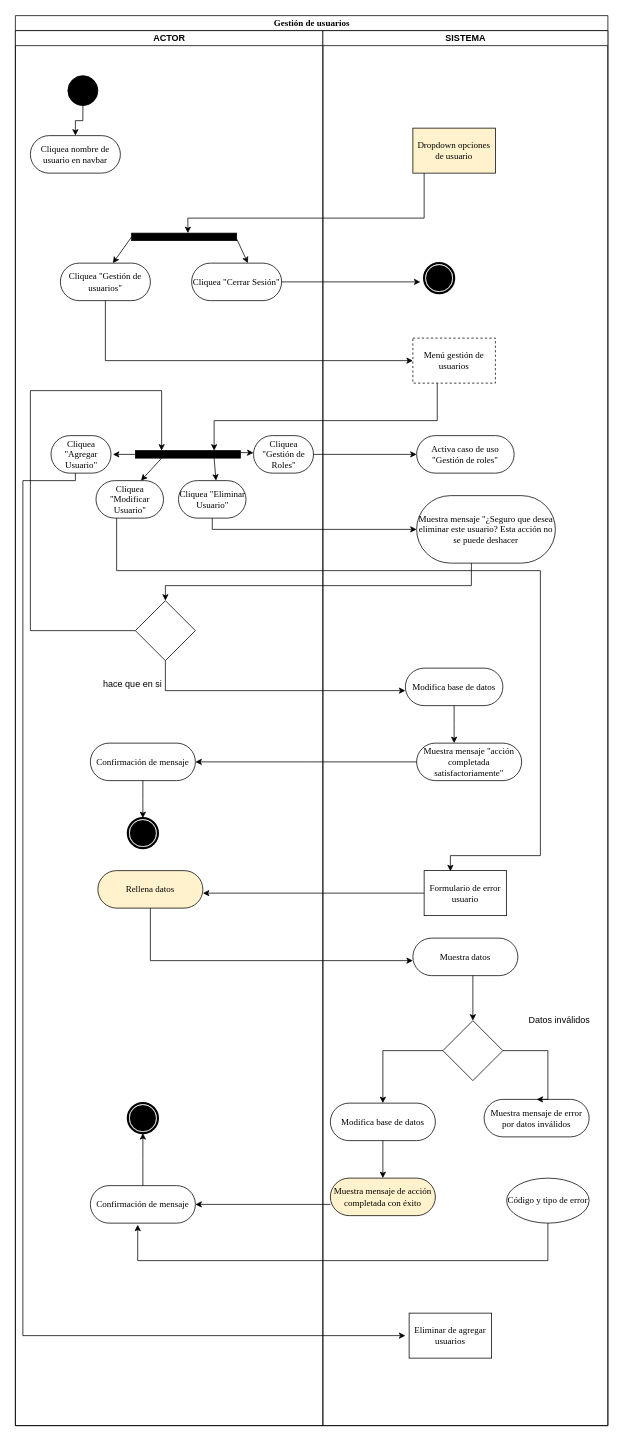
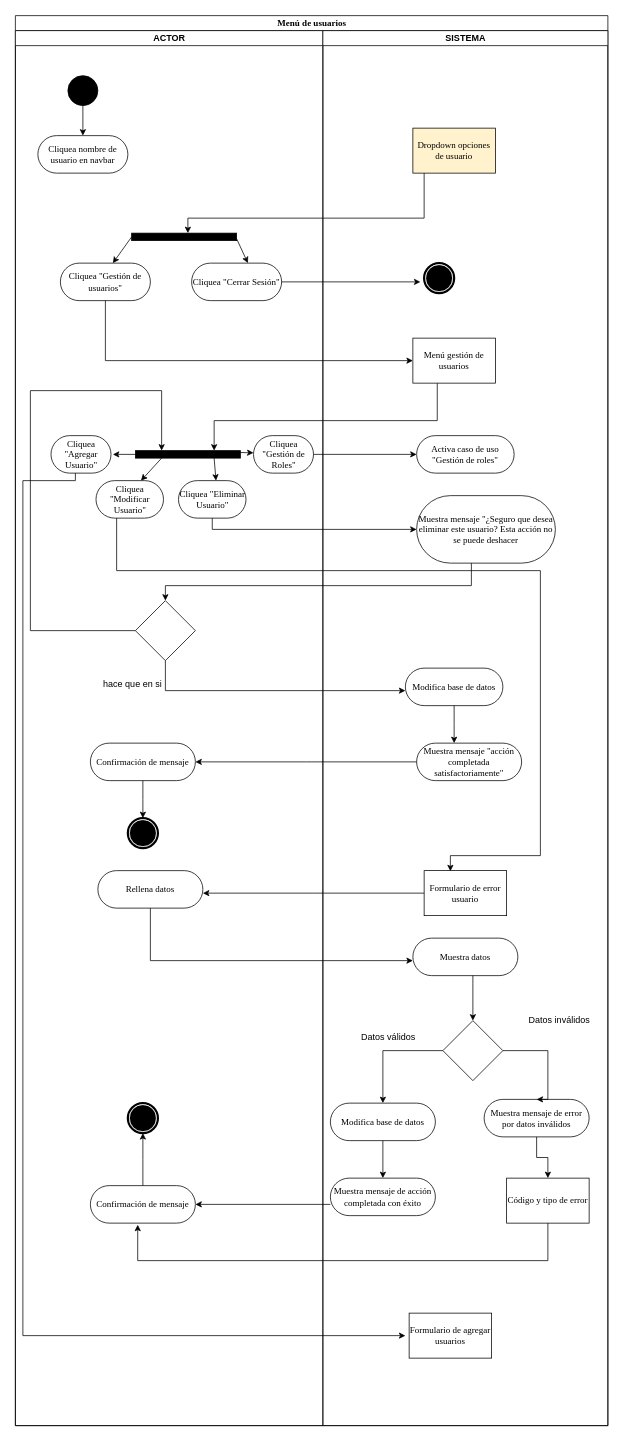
(312, 23) -> (312, 23)
(75, 154) -> (83, 154)
(454, 360) -> (454, 360)
(150, 889) -> (150, 889)
none -> (388, 1037)
none -> (537, 1153)
(383, 1197) -> (383, 1197)
(548, 1200) -> (548, 1200)
(450, 1335) -> (450, 1335)
